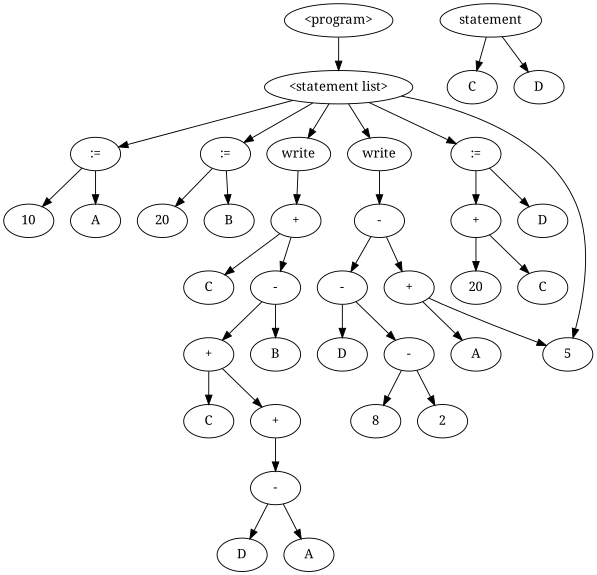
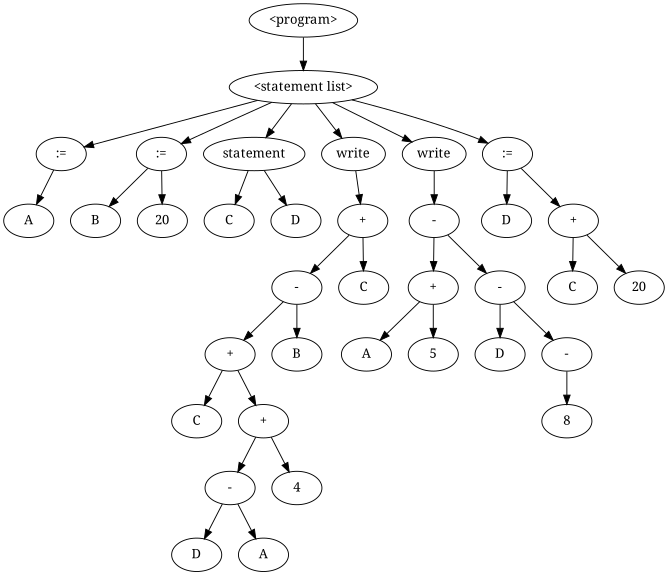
(552, 168) -> (282, 117)
(29, 221) -> none
(443, 421) -> none
none -> (297, 488)
